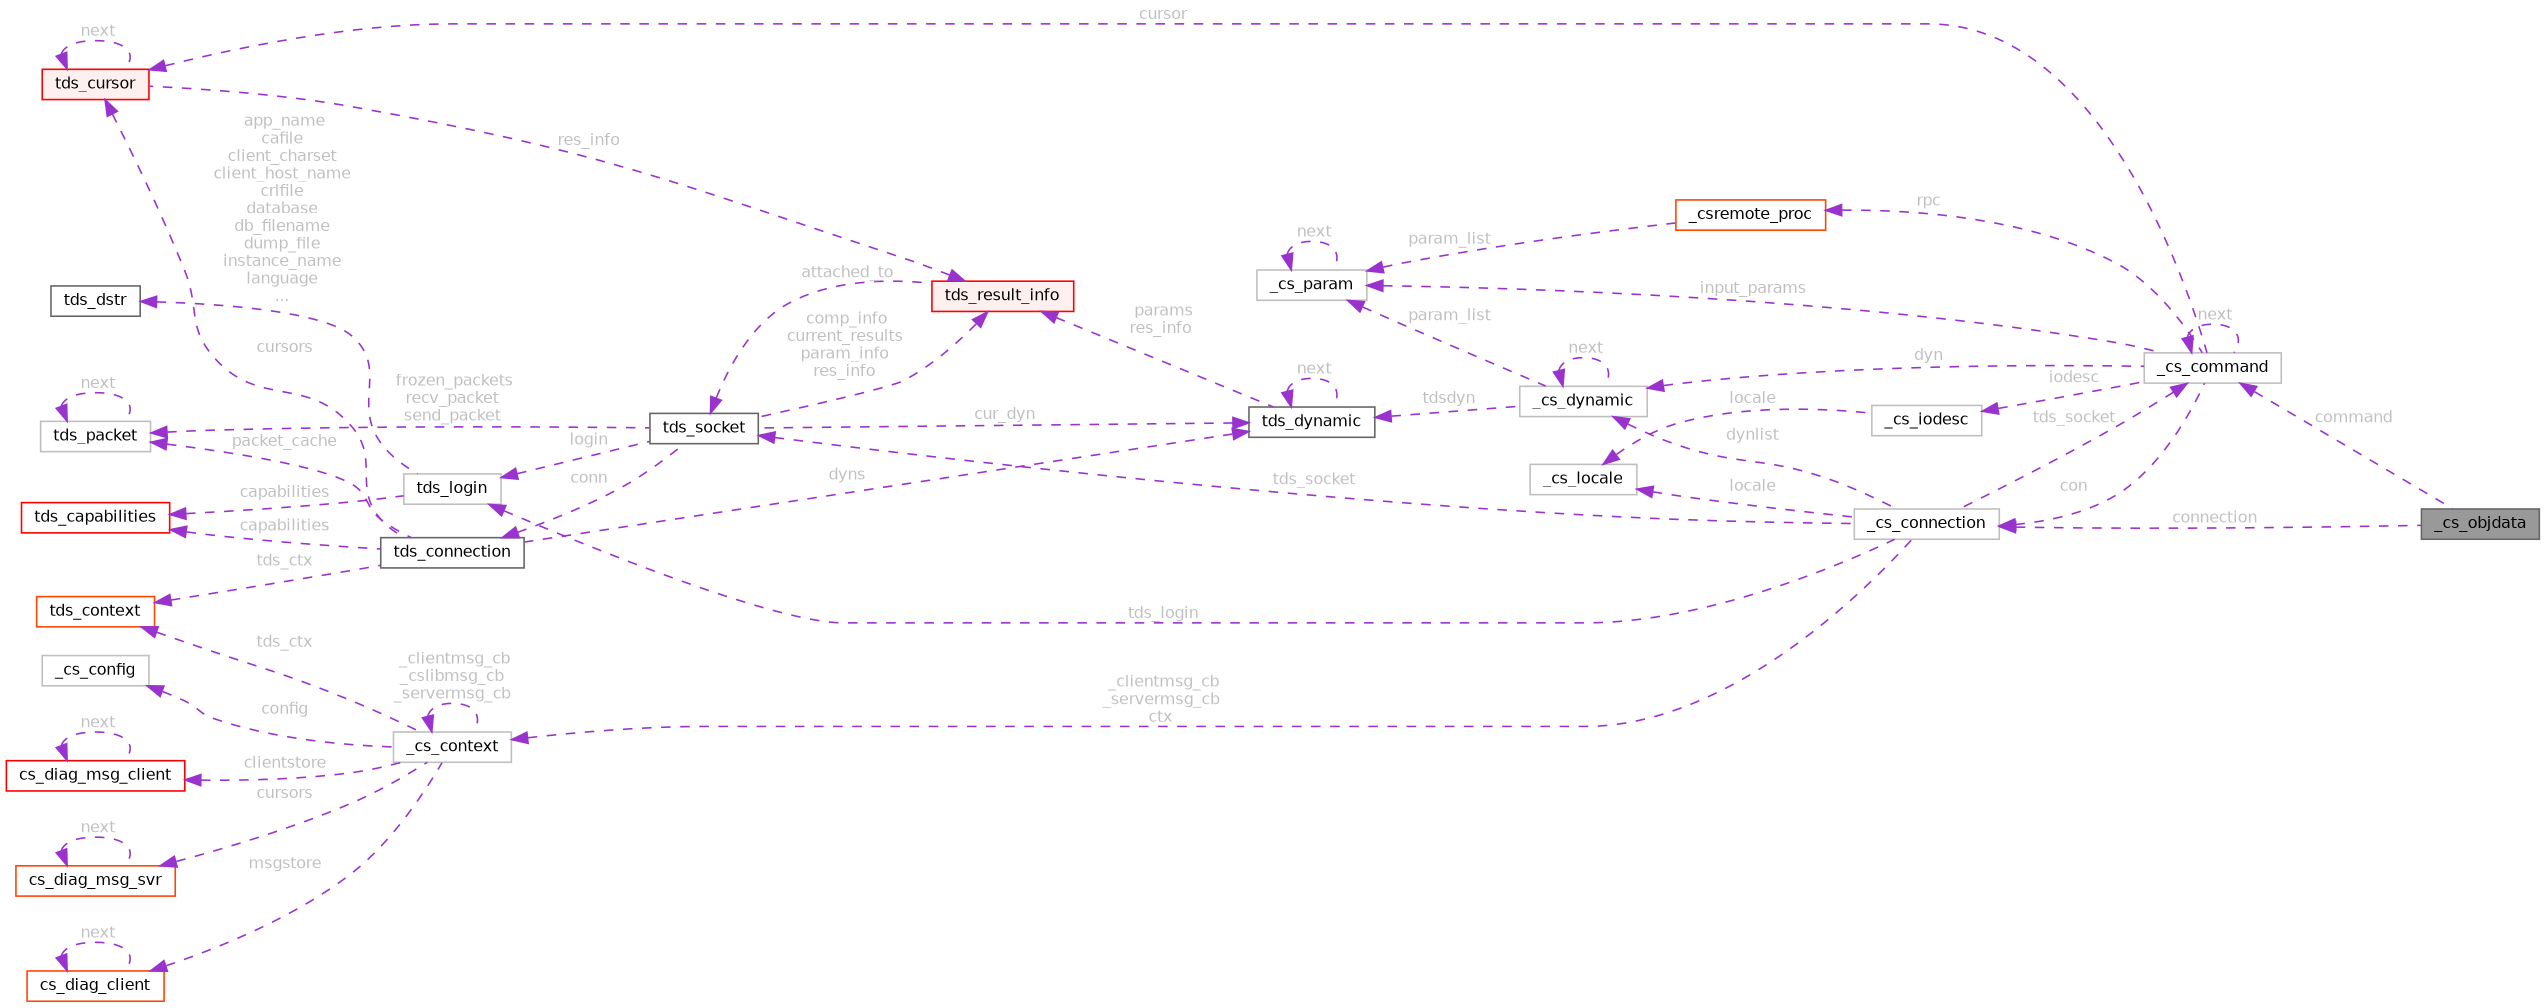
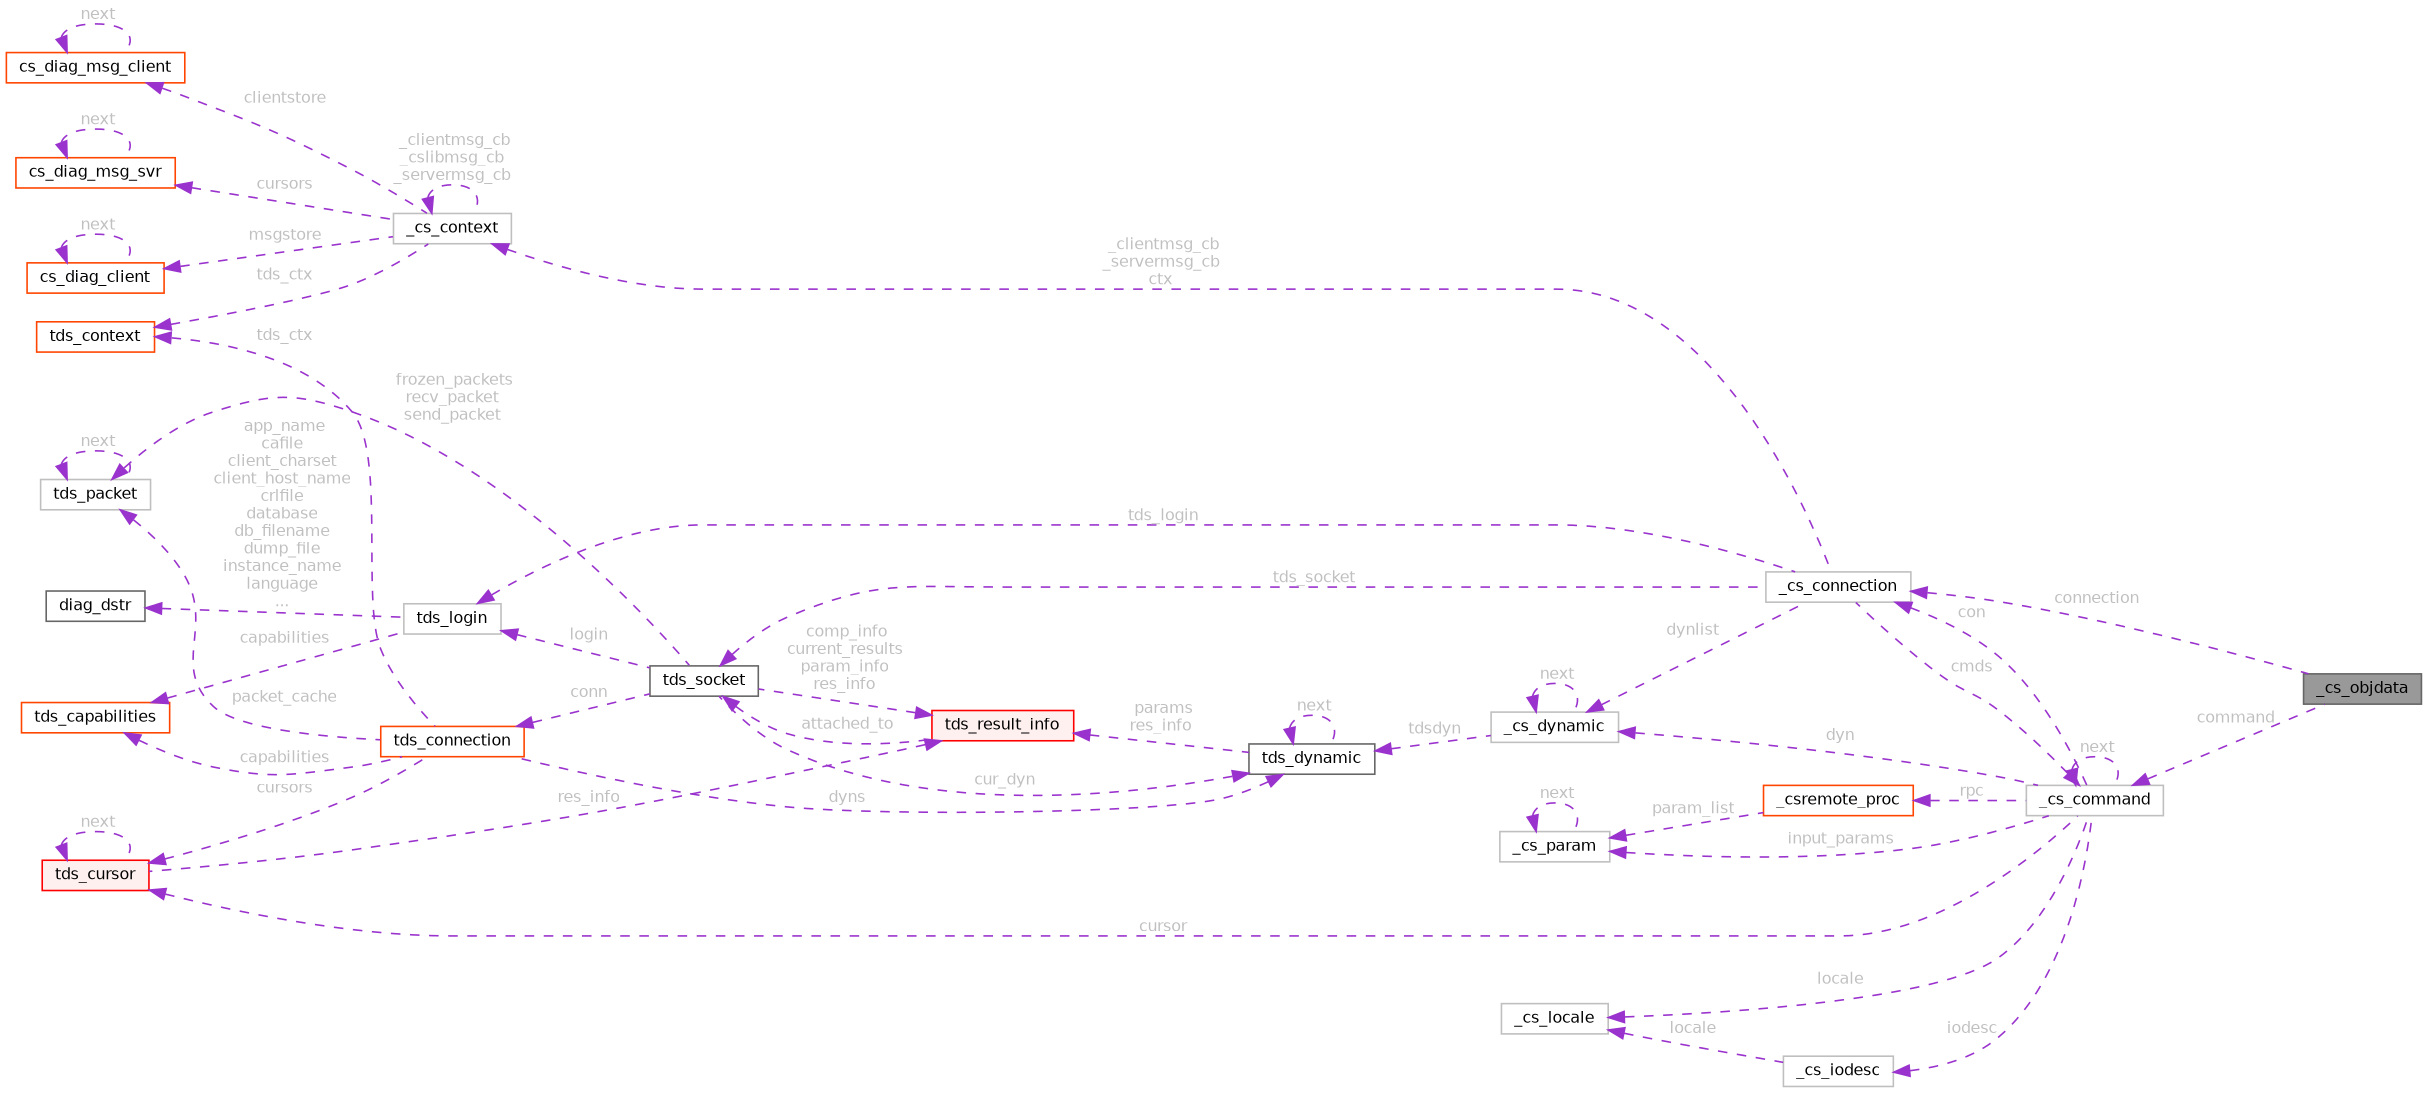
(96, 301) -> (96, 606)
(1454, 347) -> none
(2072, 418) -> (1970, 667)
(1753, 506) -> (1899, 991)
(96, 518) -> (96, 718)
(452, 553) -> (452, 742)
(96, 671) -> none
(96, 776) -> (96, 68)
